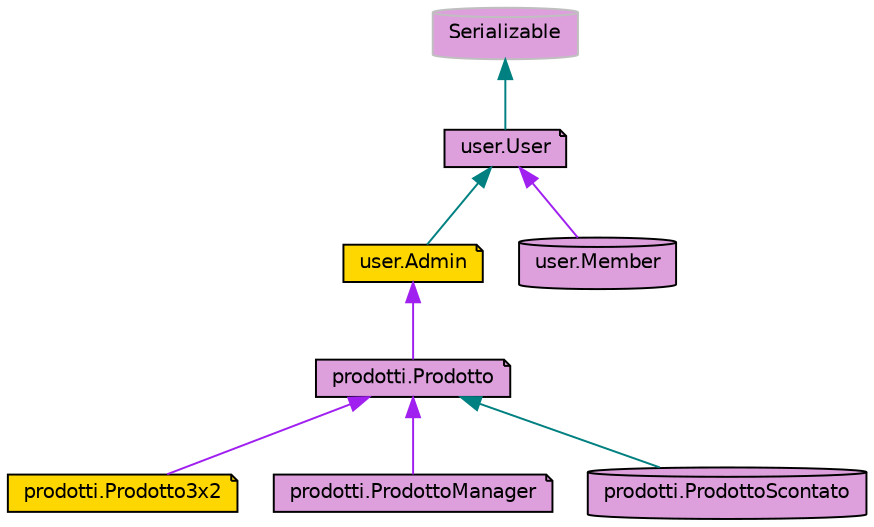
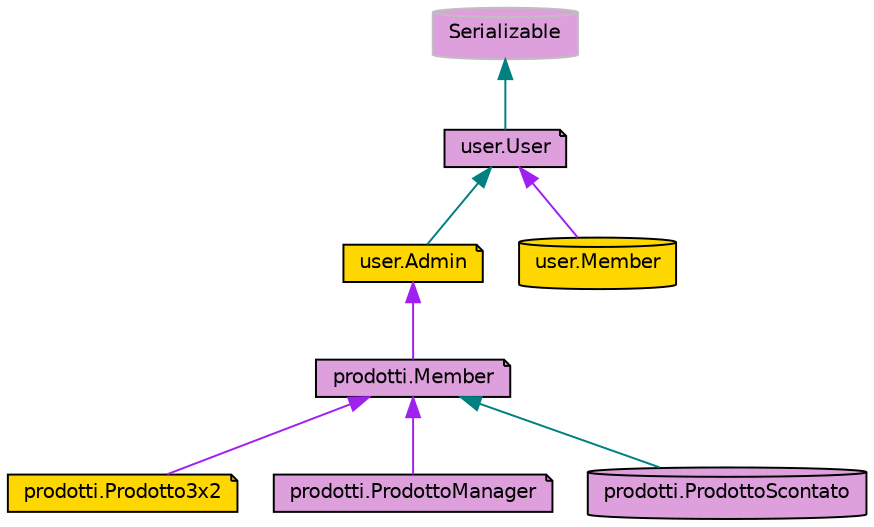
(598, 263) -> (598, 263)
(413, 378) -> (413, 378)
